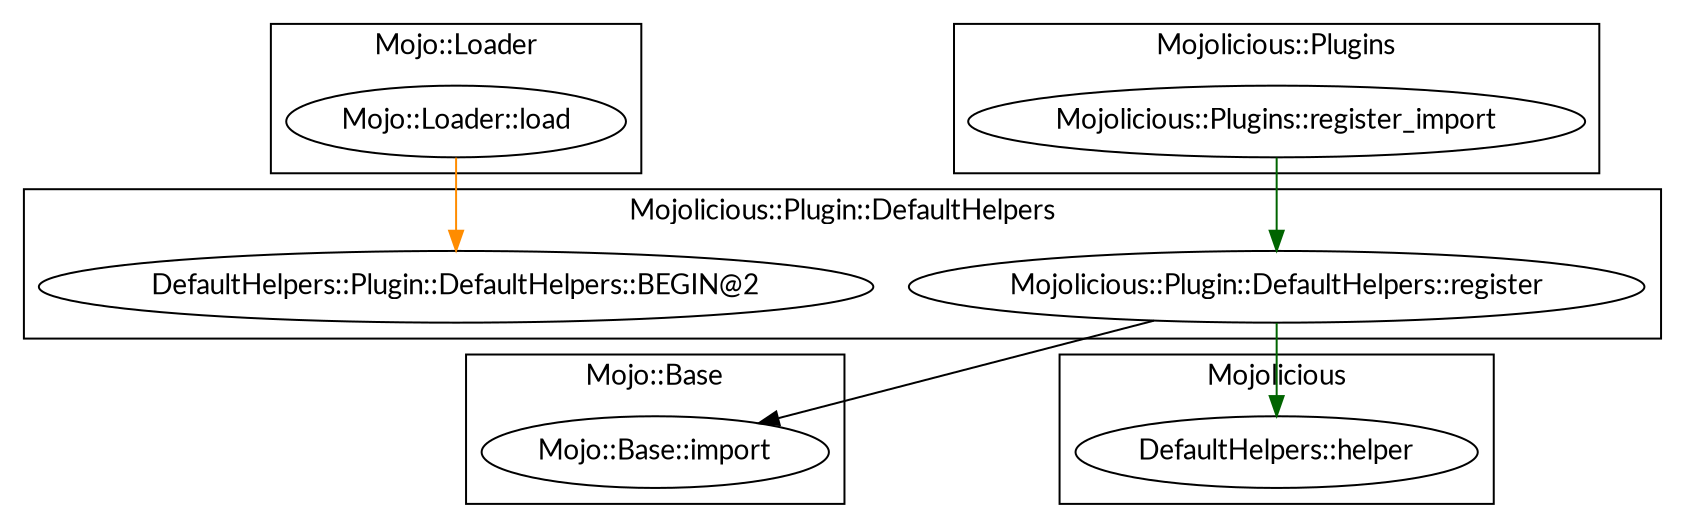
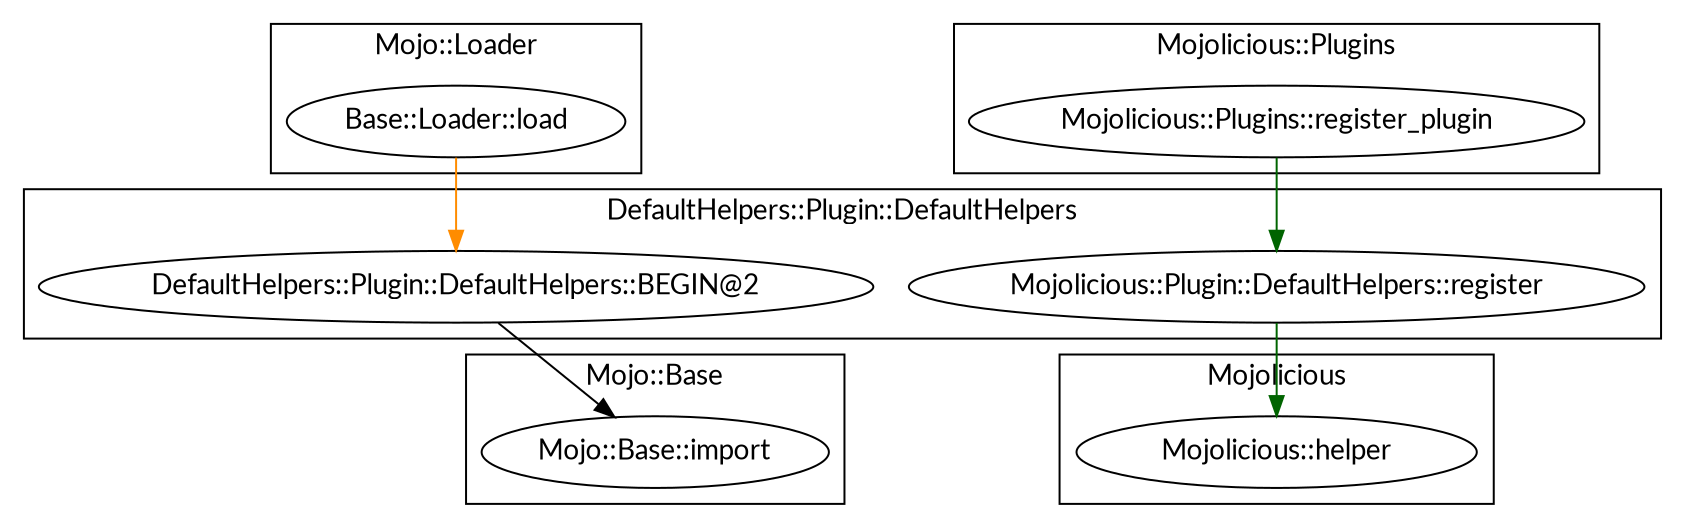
(456, 121) -> (456, 121)
(1277, 121) -> (1277, 121)
(842, 212) -> (842, 212)
(966, 369) -> (553, 368)
(1277, 452) -> (1277, 452)
